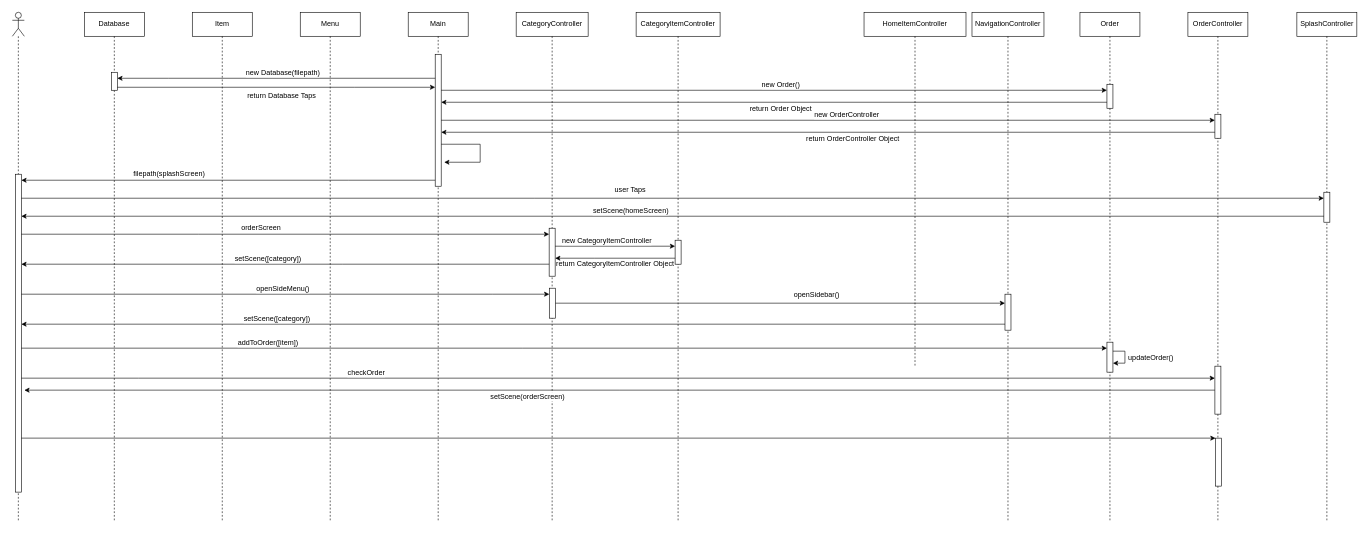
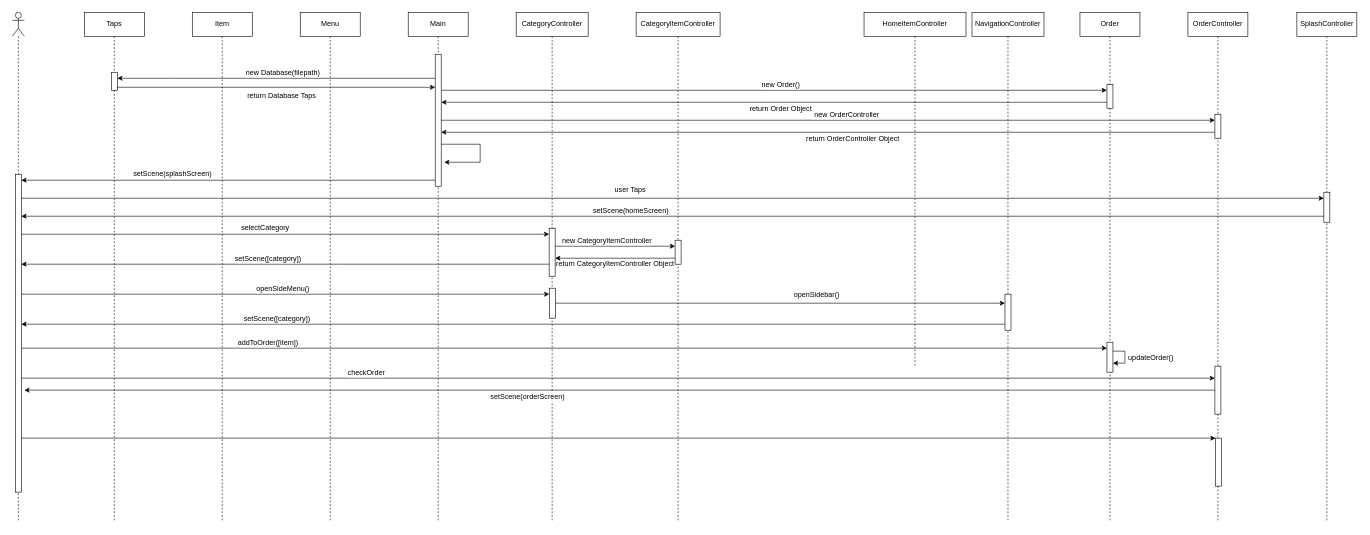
(114, 24) -> (114, 24)
(175, 174) -> (177, 174)
(264, 228) -> (269, 228)
